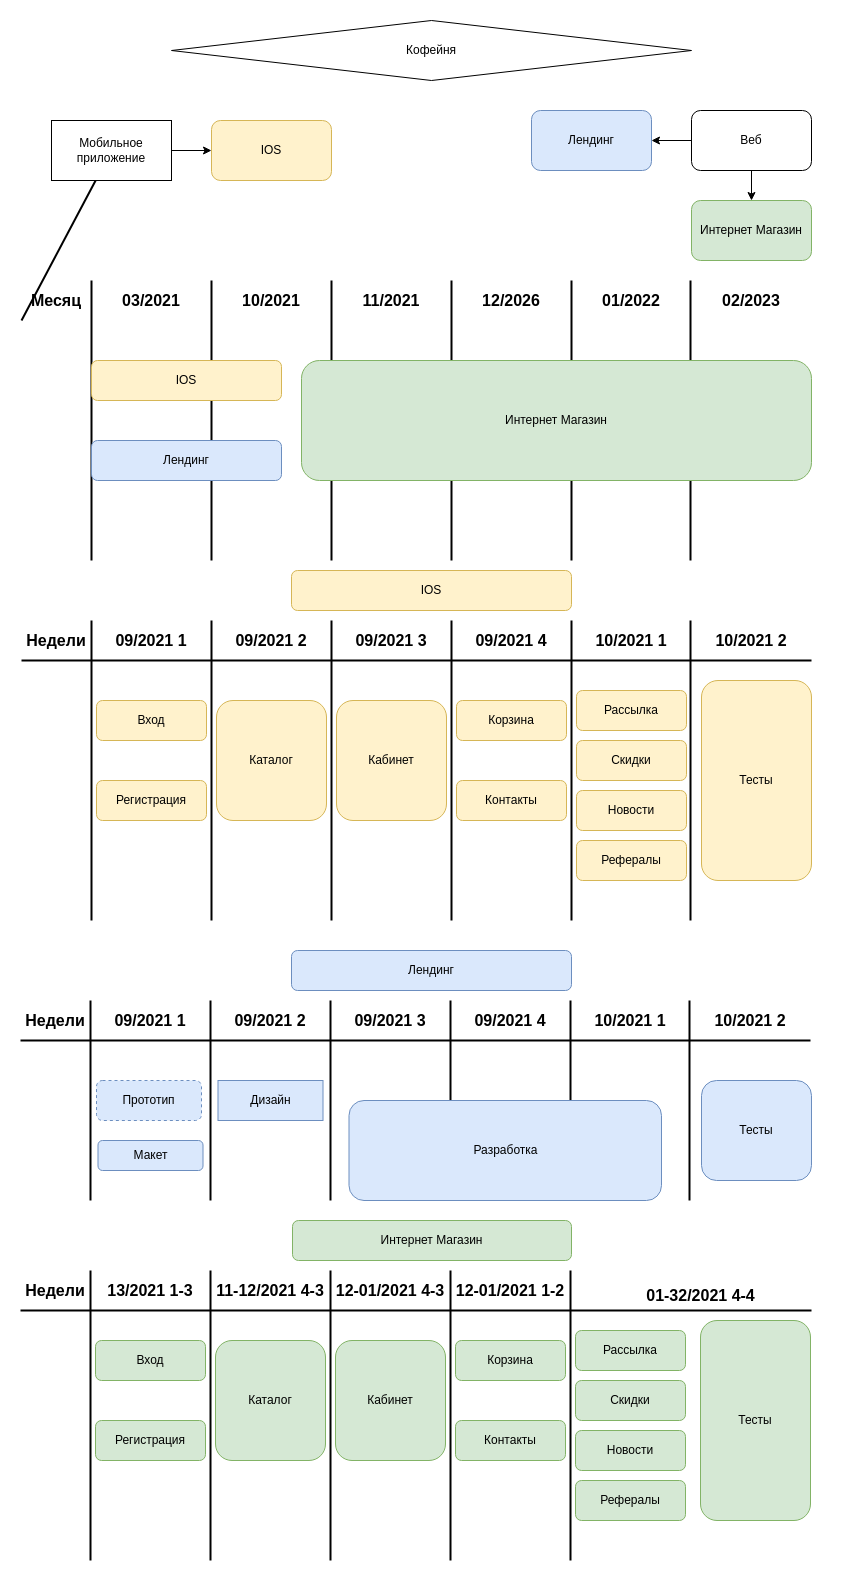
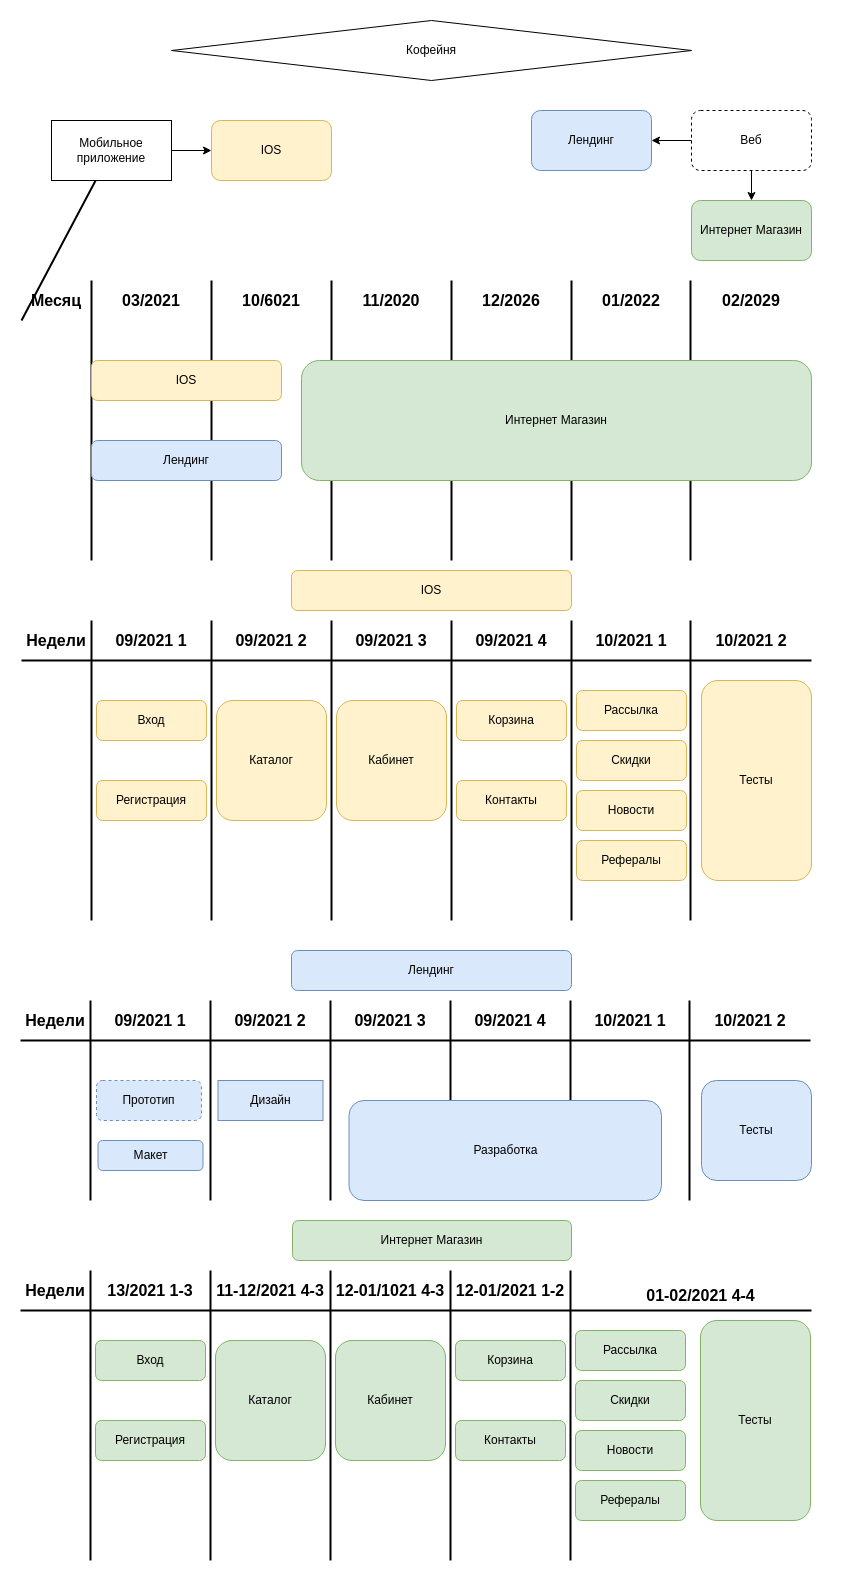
(752, 141) -> (752, 141)
(272, 301) -> (272, 301)
(392, 301) -> (392, 301)
(752, 301) -> (752, 301)
(391, 1291) -> (391, 1291)
(701, 1296) -> (701, 1296)
